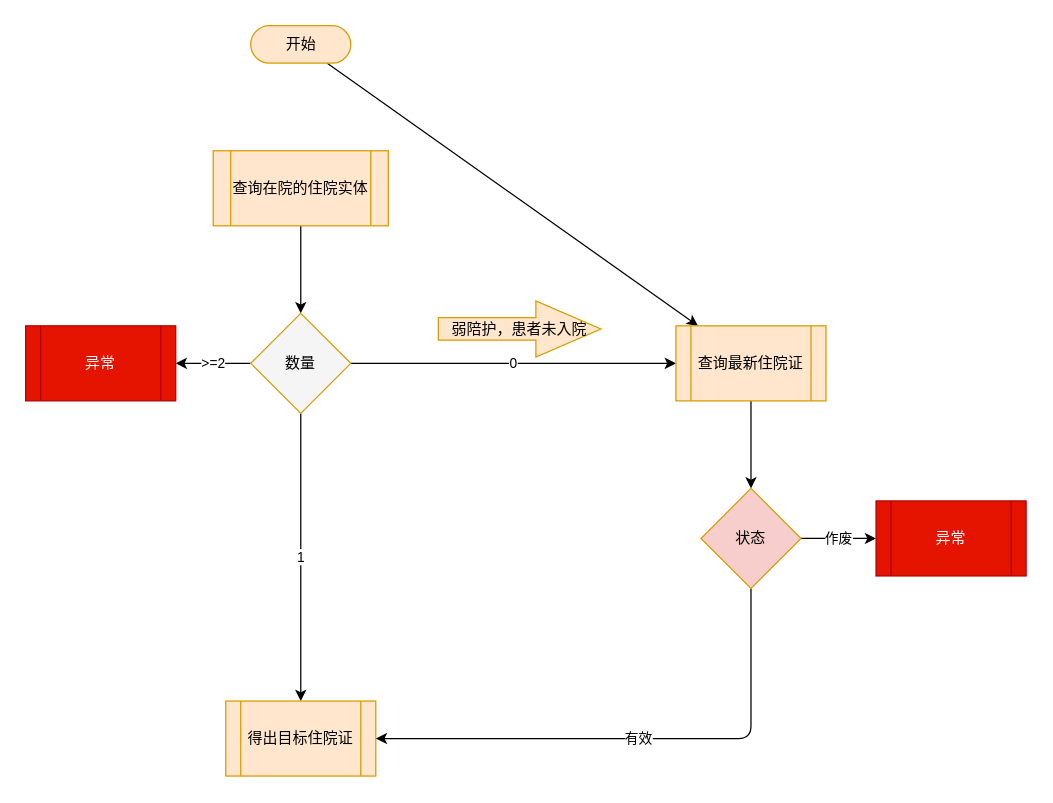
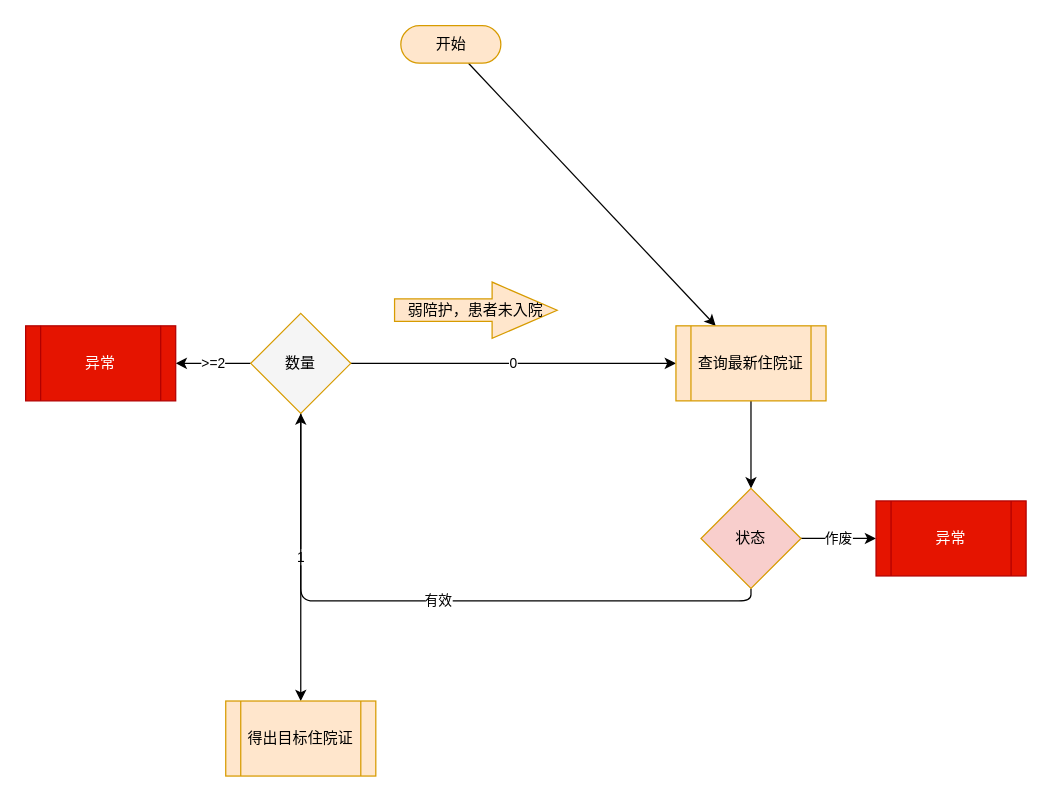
(301, 44) -> (451, 44)
(301, 188) -> none
(301, 265) -> none
(519, 329) -> (476, 310)
(633, 738) -> (527, 601)
